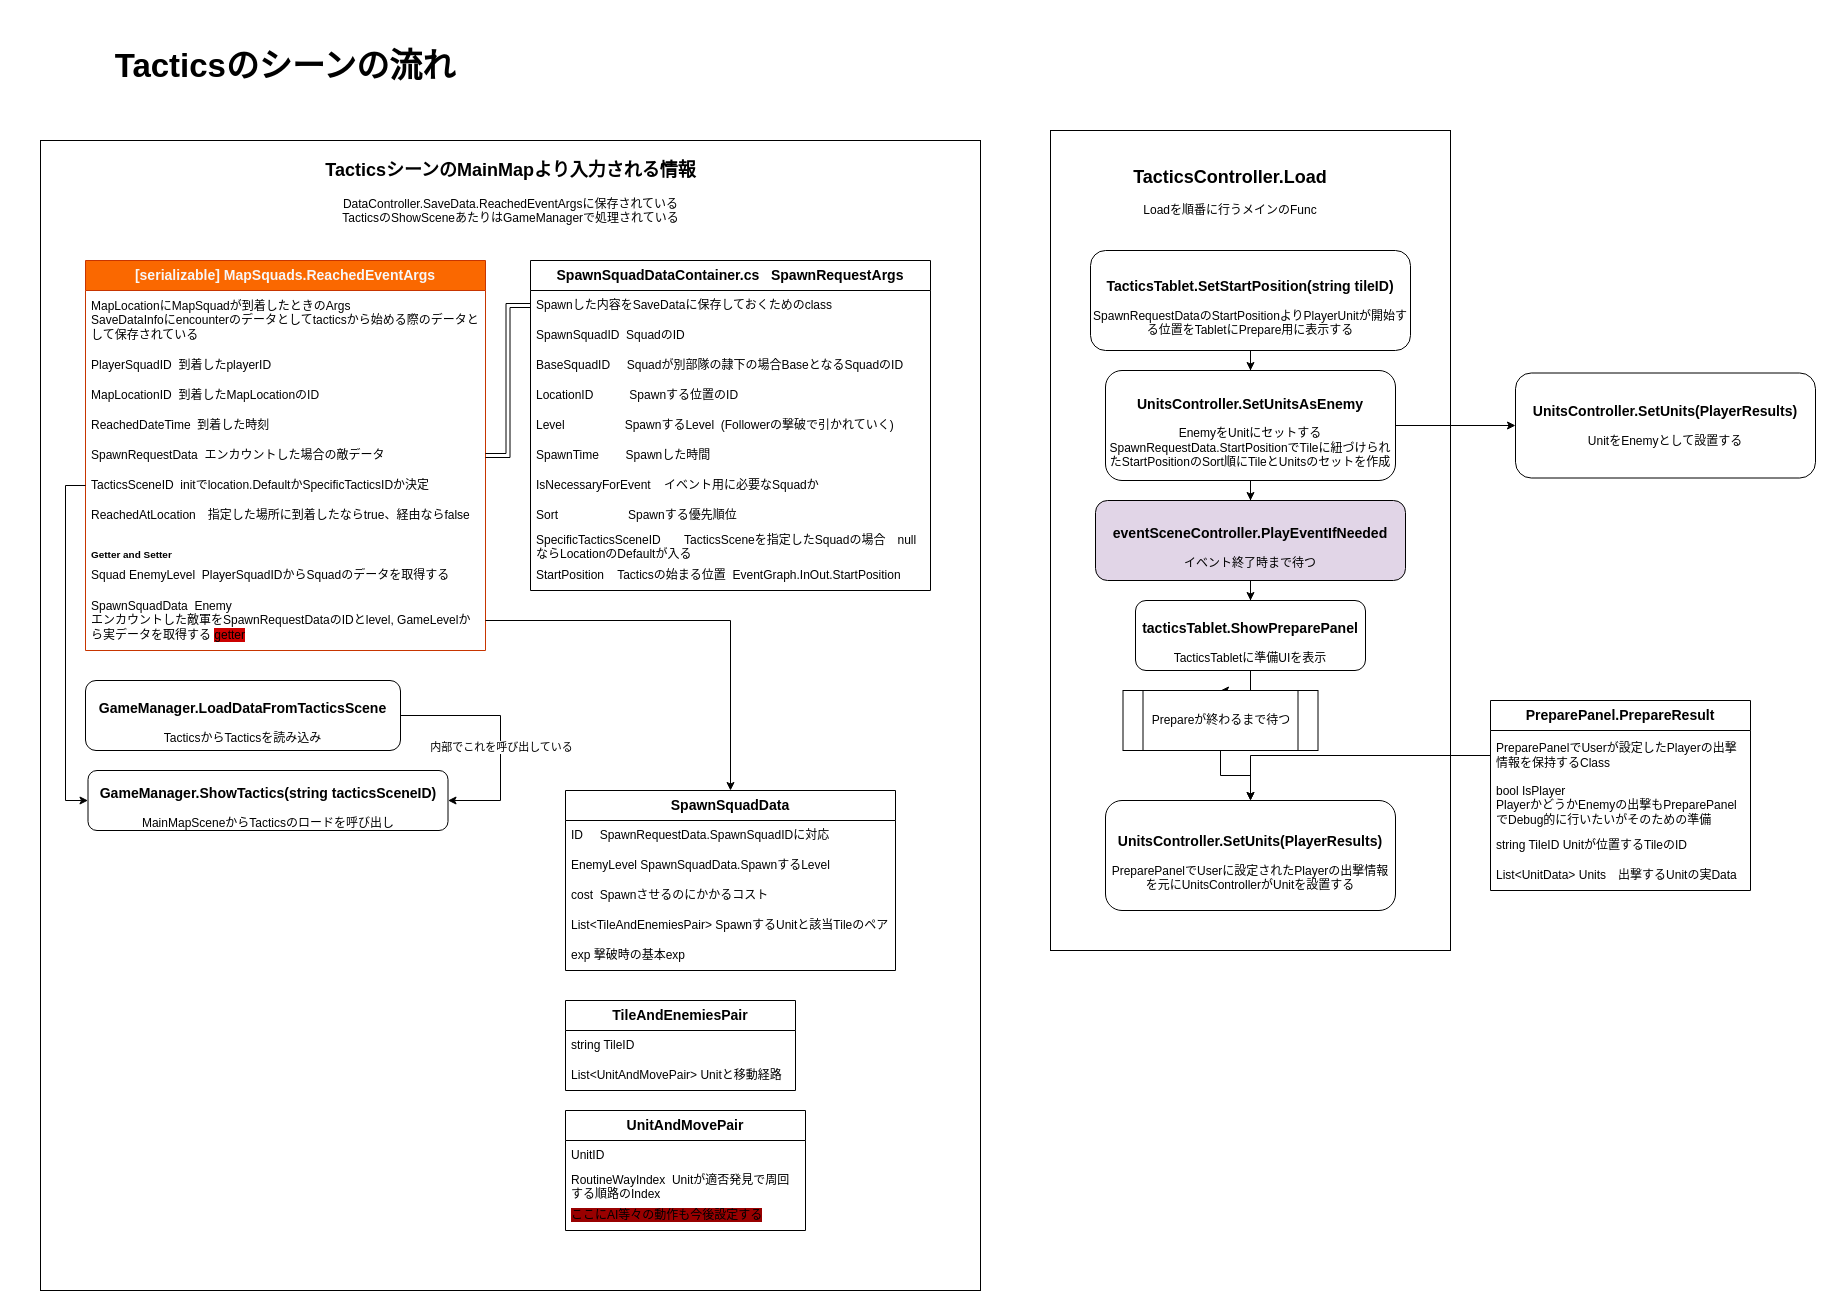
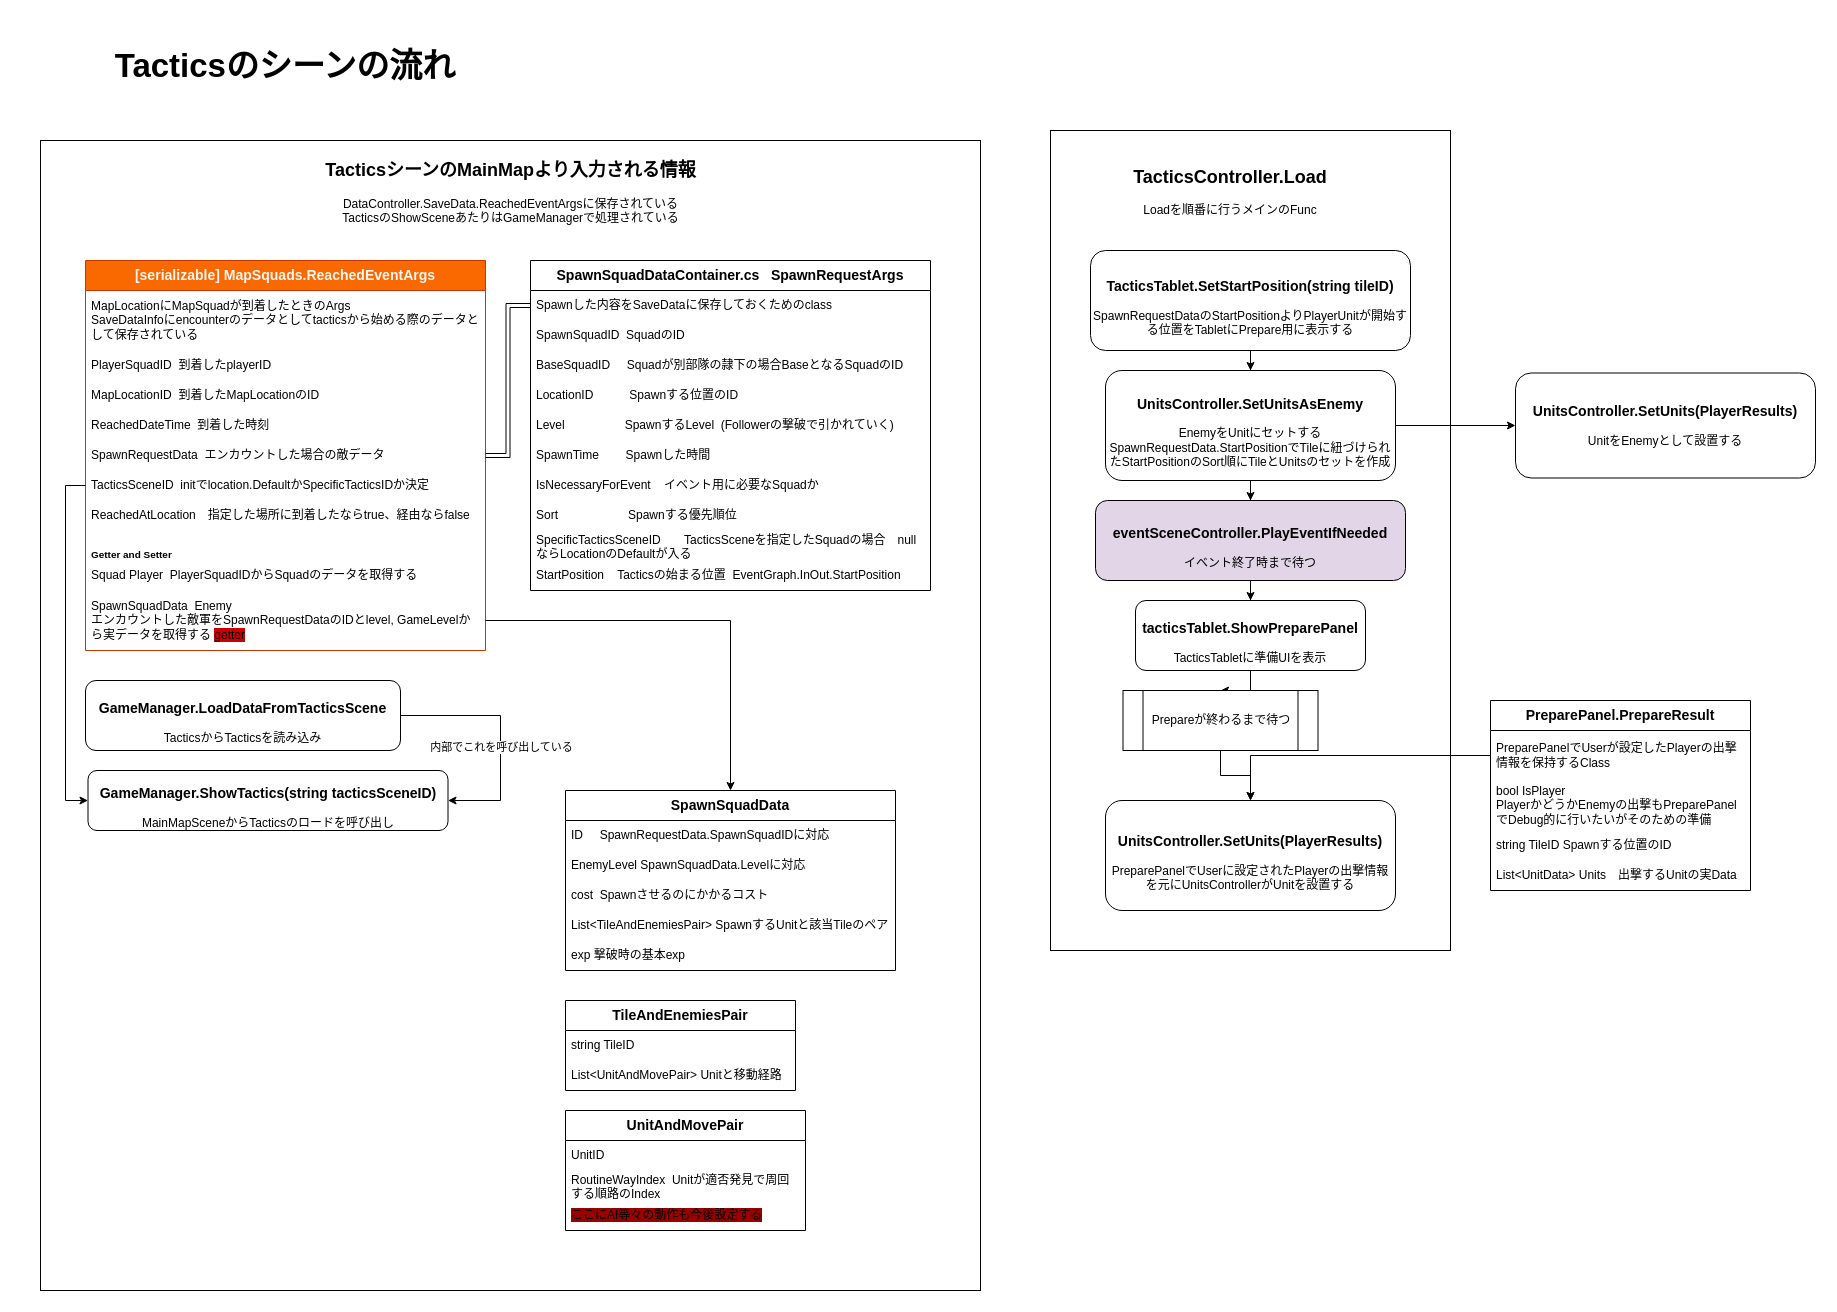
(272, 576) -> (259, 576)
(1601, 846) -> (1589, 846)
(698, 866) -> (687, 866)
